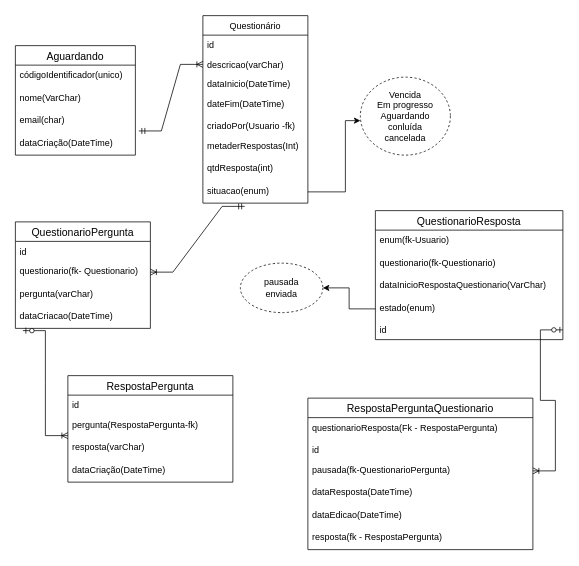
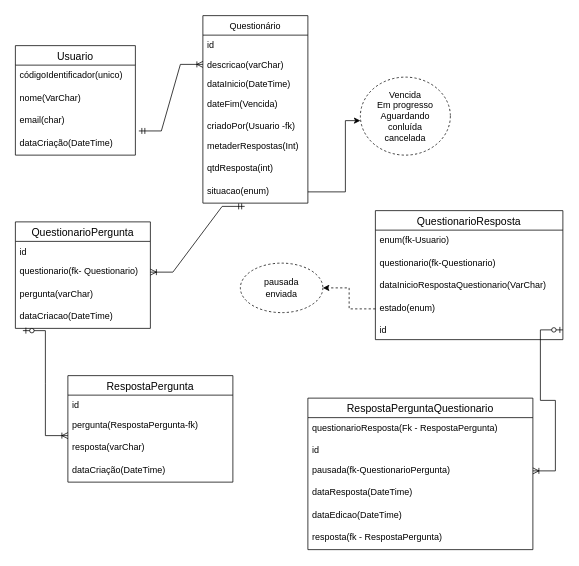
(75, 56) -> (75, 56)
(248, 104) -> (245, 104)
(349, 300) -> (349, 300)
